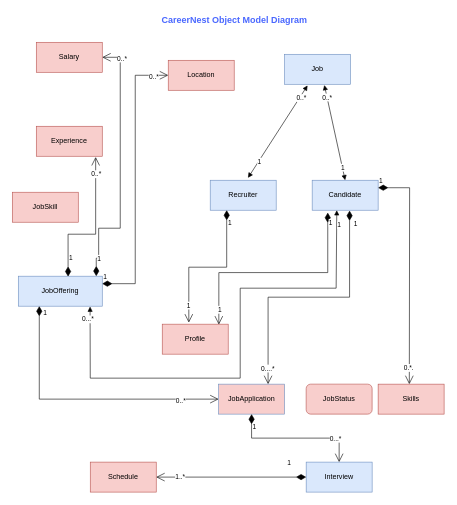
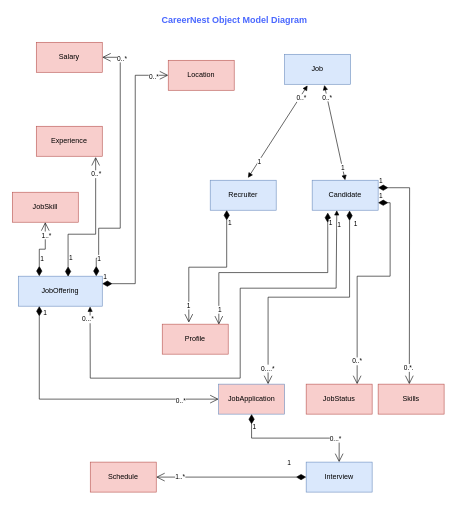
none -> (39, 257)
none -> (357, 360)
(339, 399) -> (339, 399)
